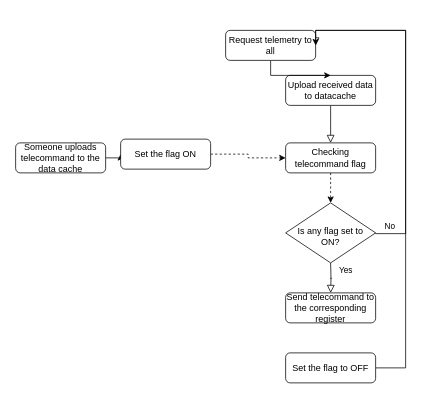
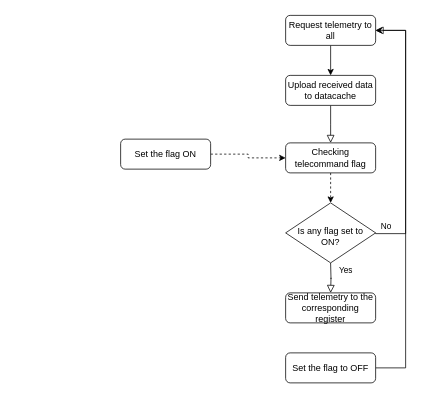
(270, 45) -> (330, 30)
(60, 158) -> none
(118, 158) -> none
(330, 308) -> (330, 308)
